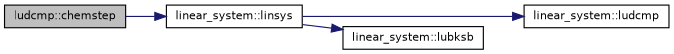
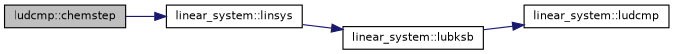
(407, 16) -> (498, 28)
